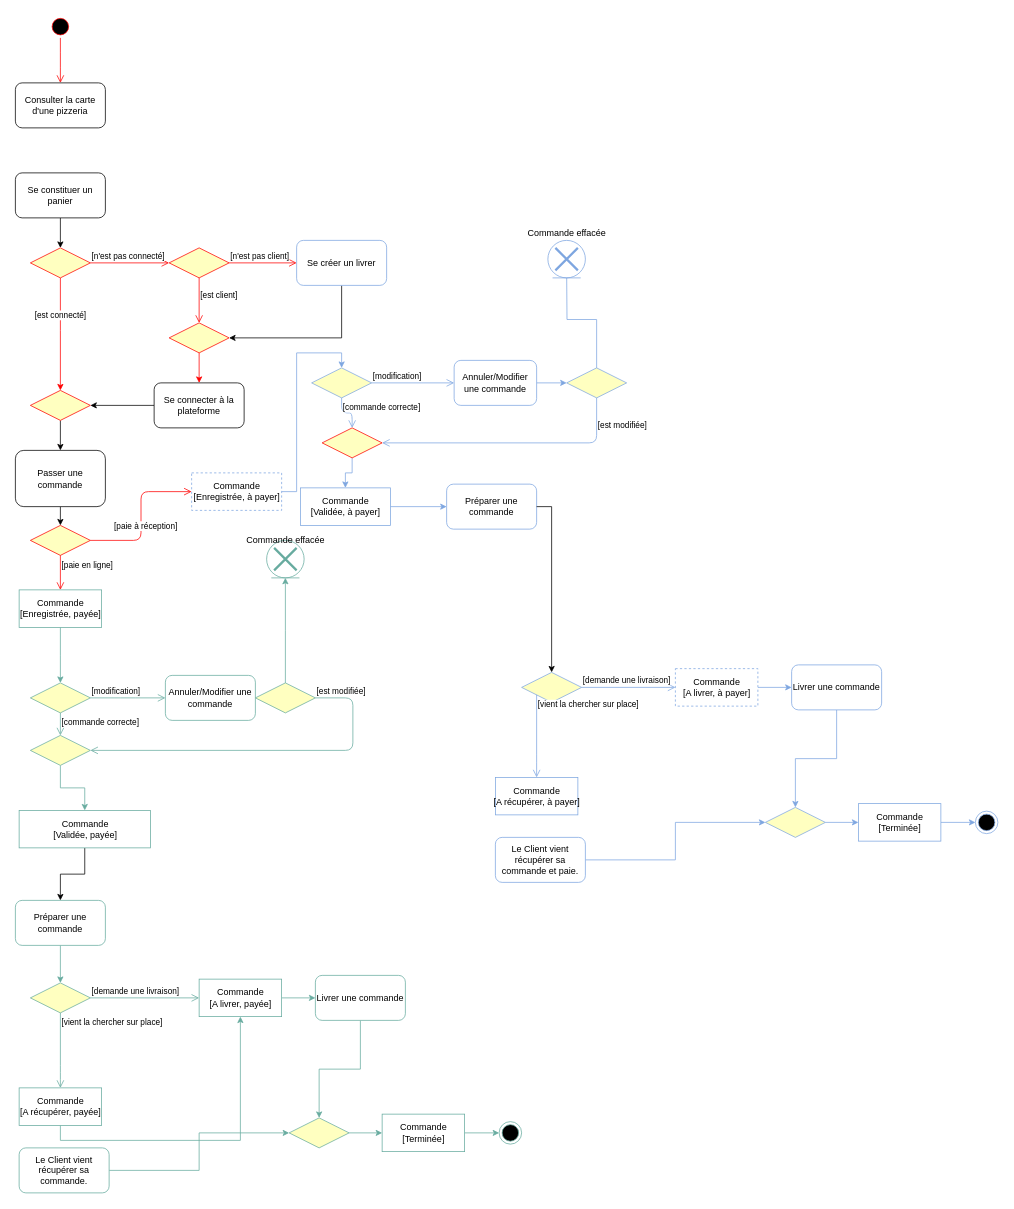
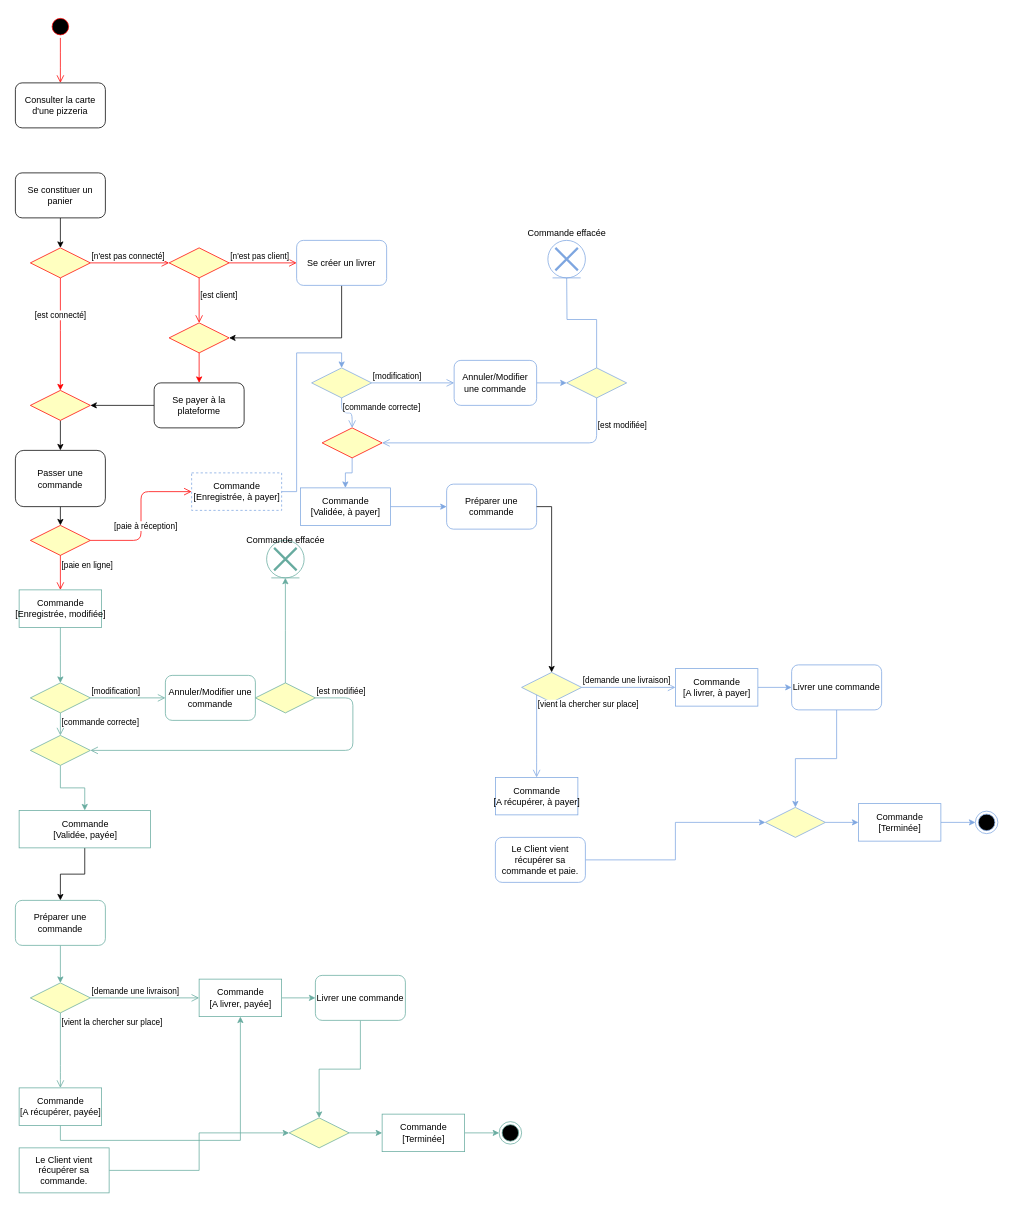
(199, 405) -> (199, 405)
(61, 609) -> (61, 609)
(717, 687) -> (717, 687)
(64, 1170) -> (64, 1170)
